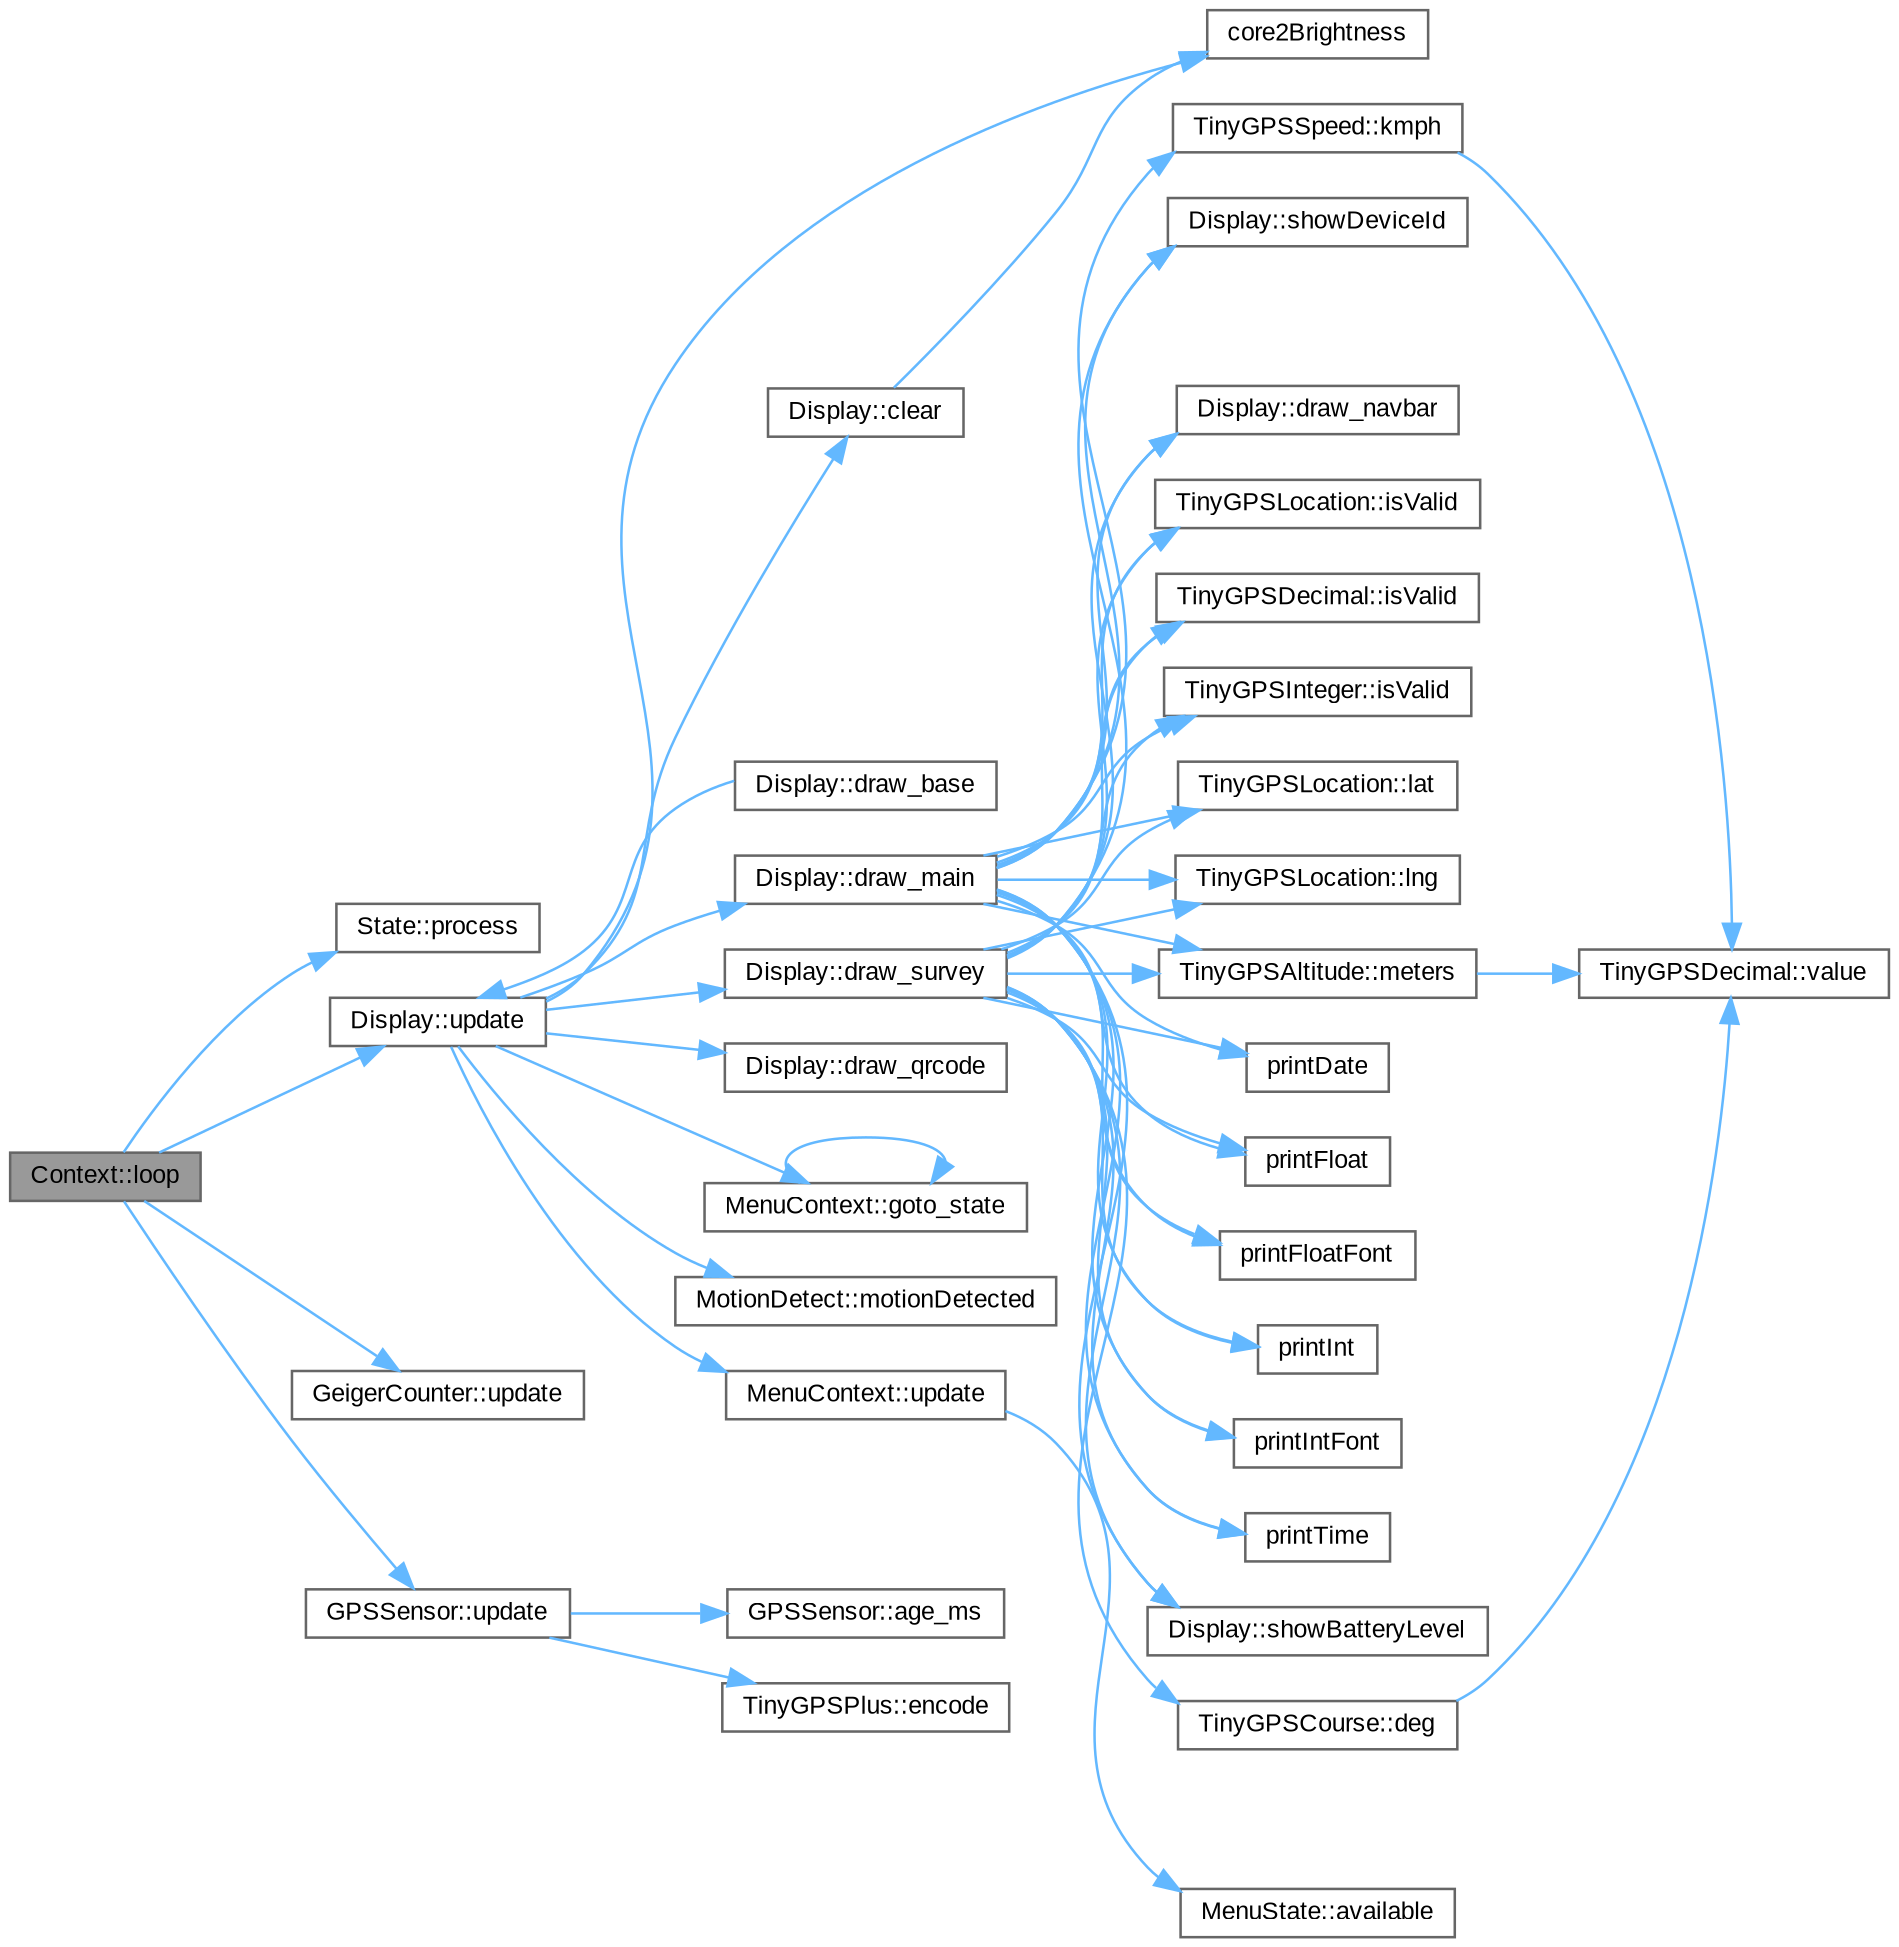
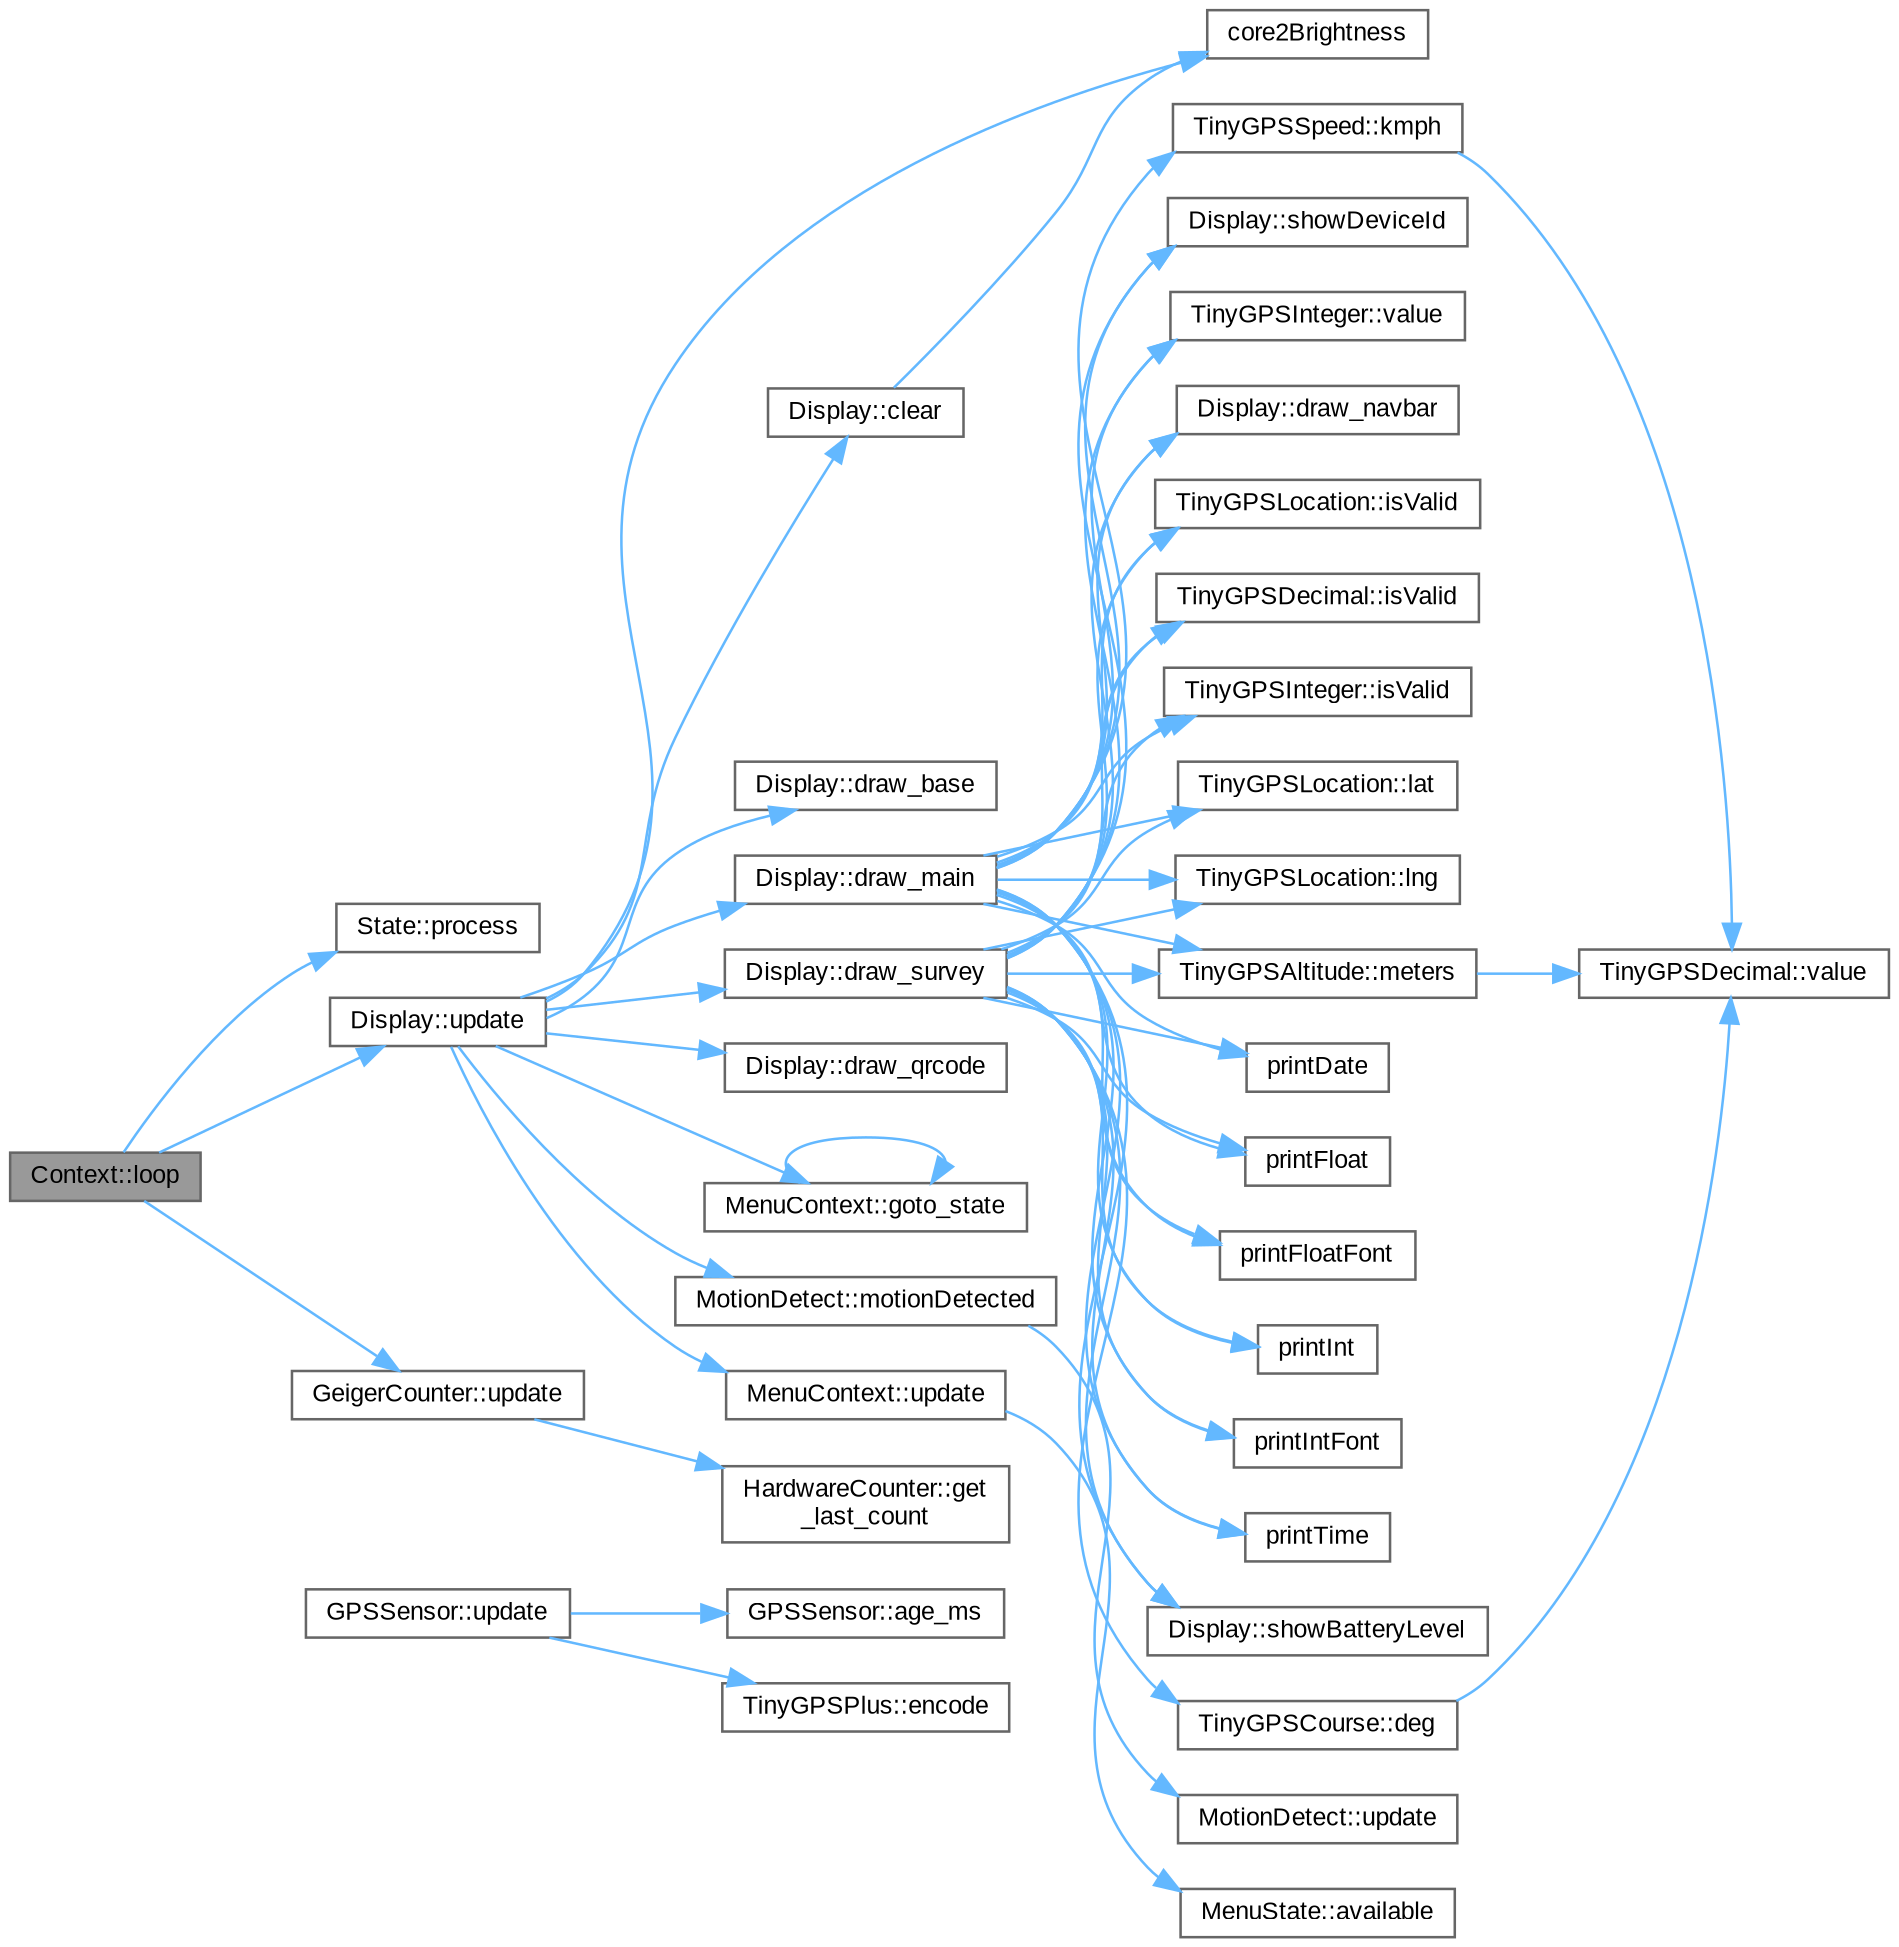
none -> (1318, 316)
(625, 891) -> (657, 870)
(254, 1390) -> none
none -> (866, 1504)
none -> (1318, 1819)
